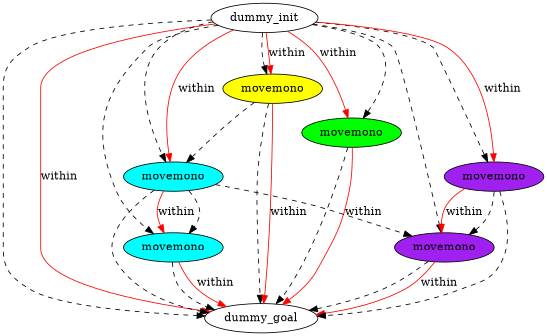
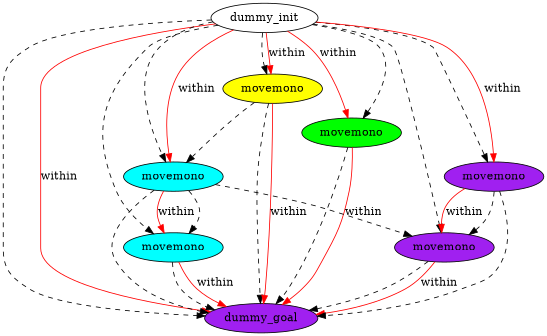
(261, 318) -> (261, 318)
